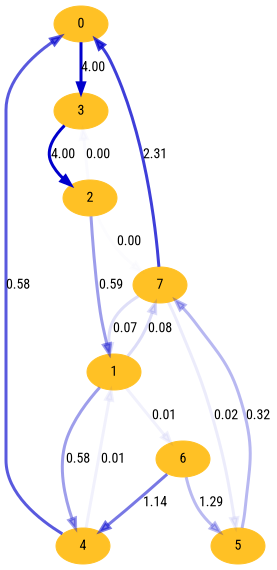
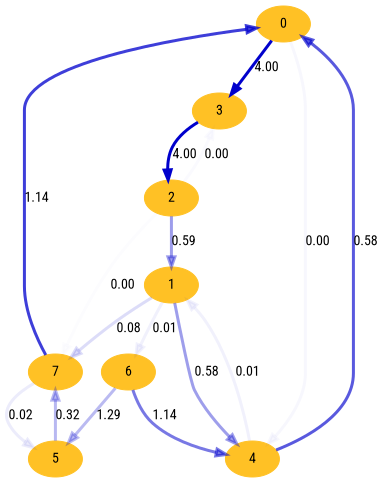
(156, 154) -> (37, 198)
none -> (305, 242)
(116, 316) -> none
